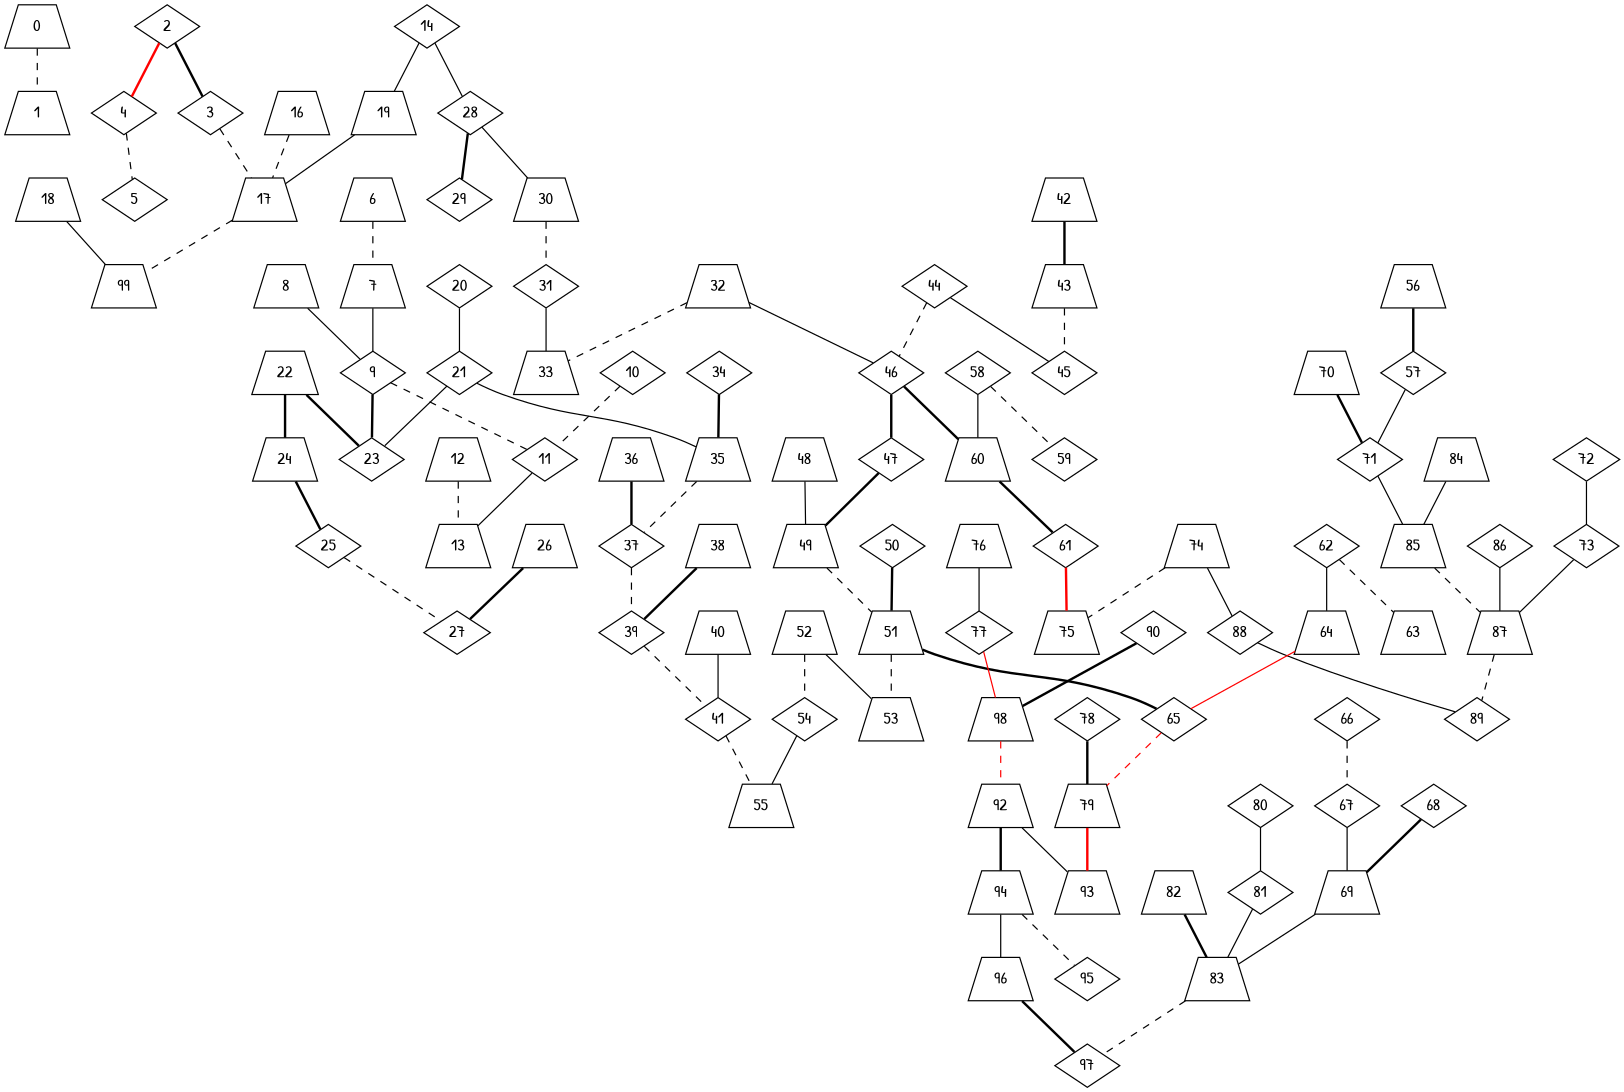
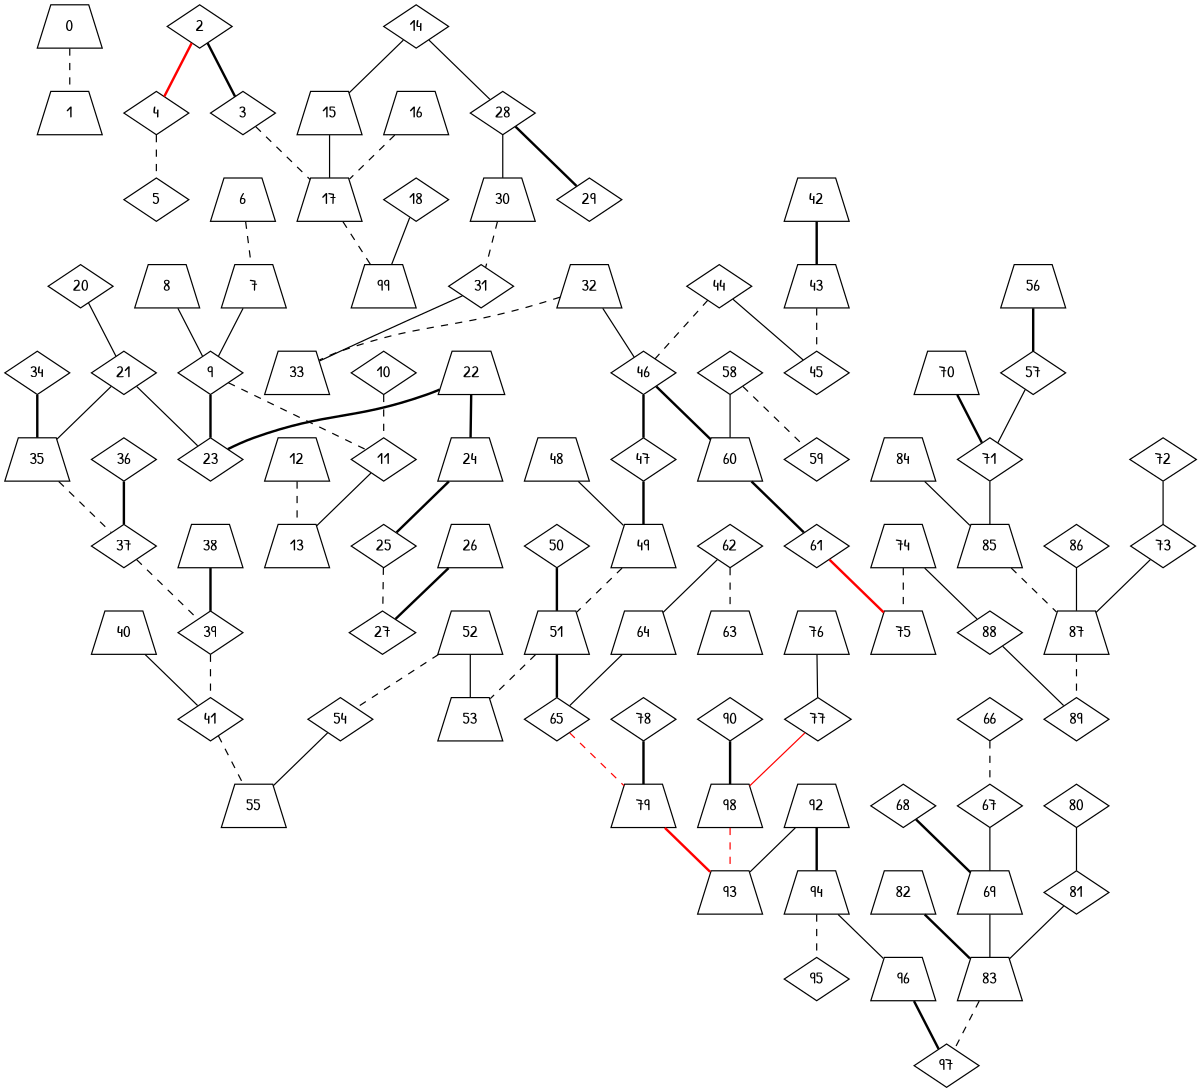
(384, 113) -> (330, 113)
(48, 200) -> (416, 200)
(631, 459) -> (124, 459)
(1243, 680) -> (596, 680)
(1001, 763) -> (730, 849)
